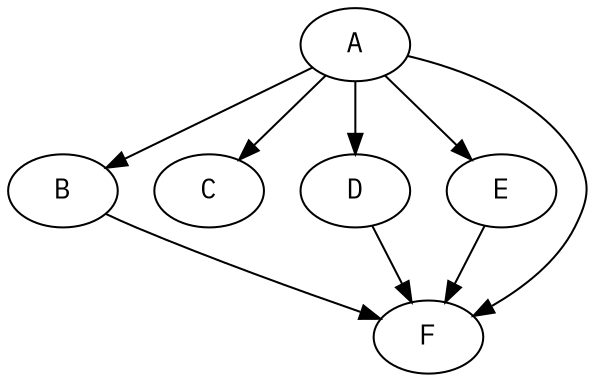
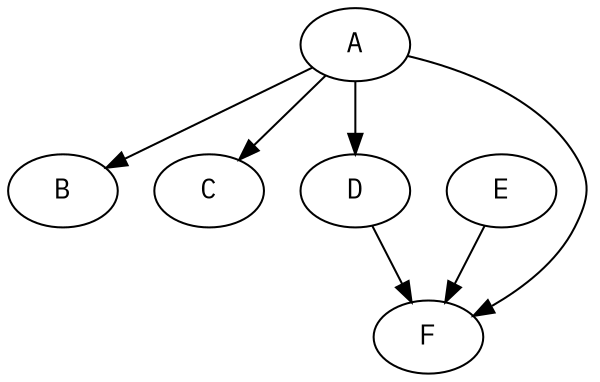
(421, 110) -> none
(232, 266) -> none
